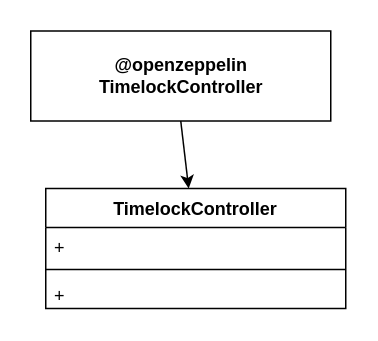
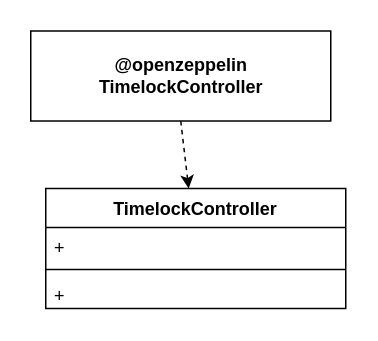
(184, 149) -> (184, 149)
